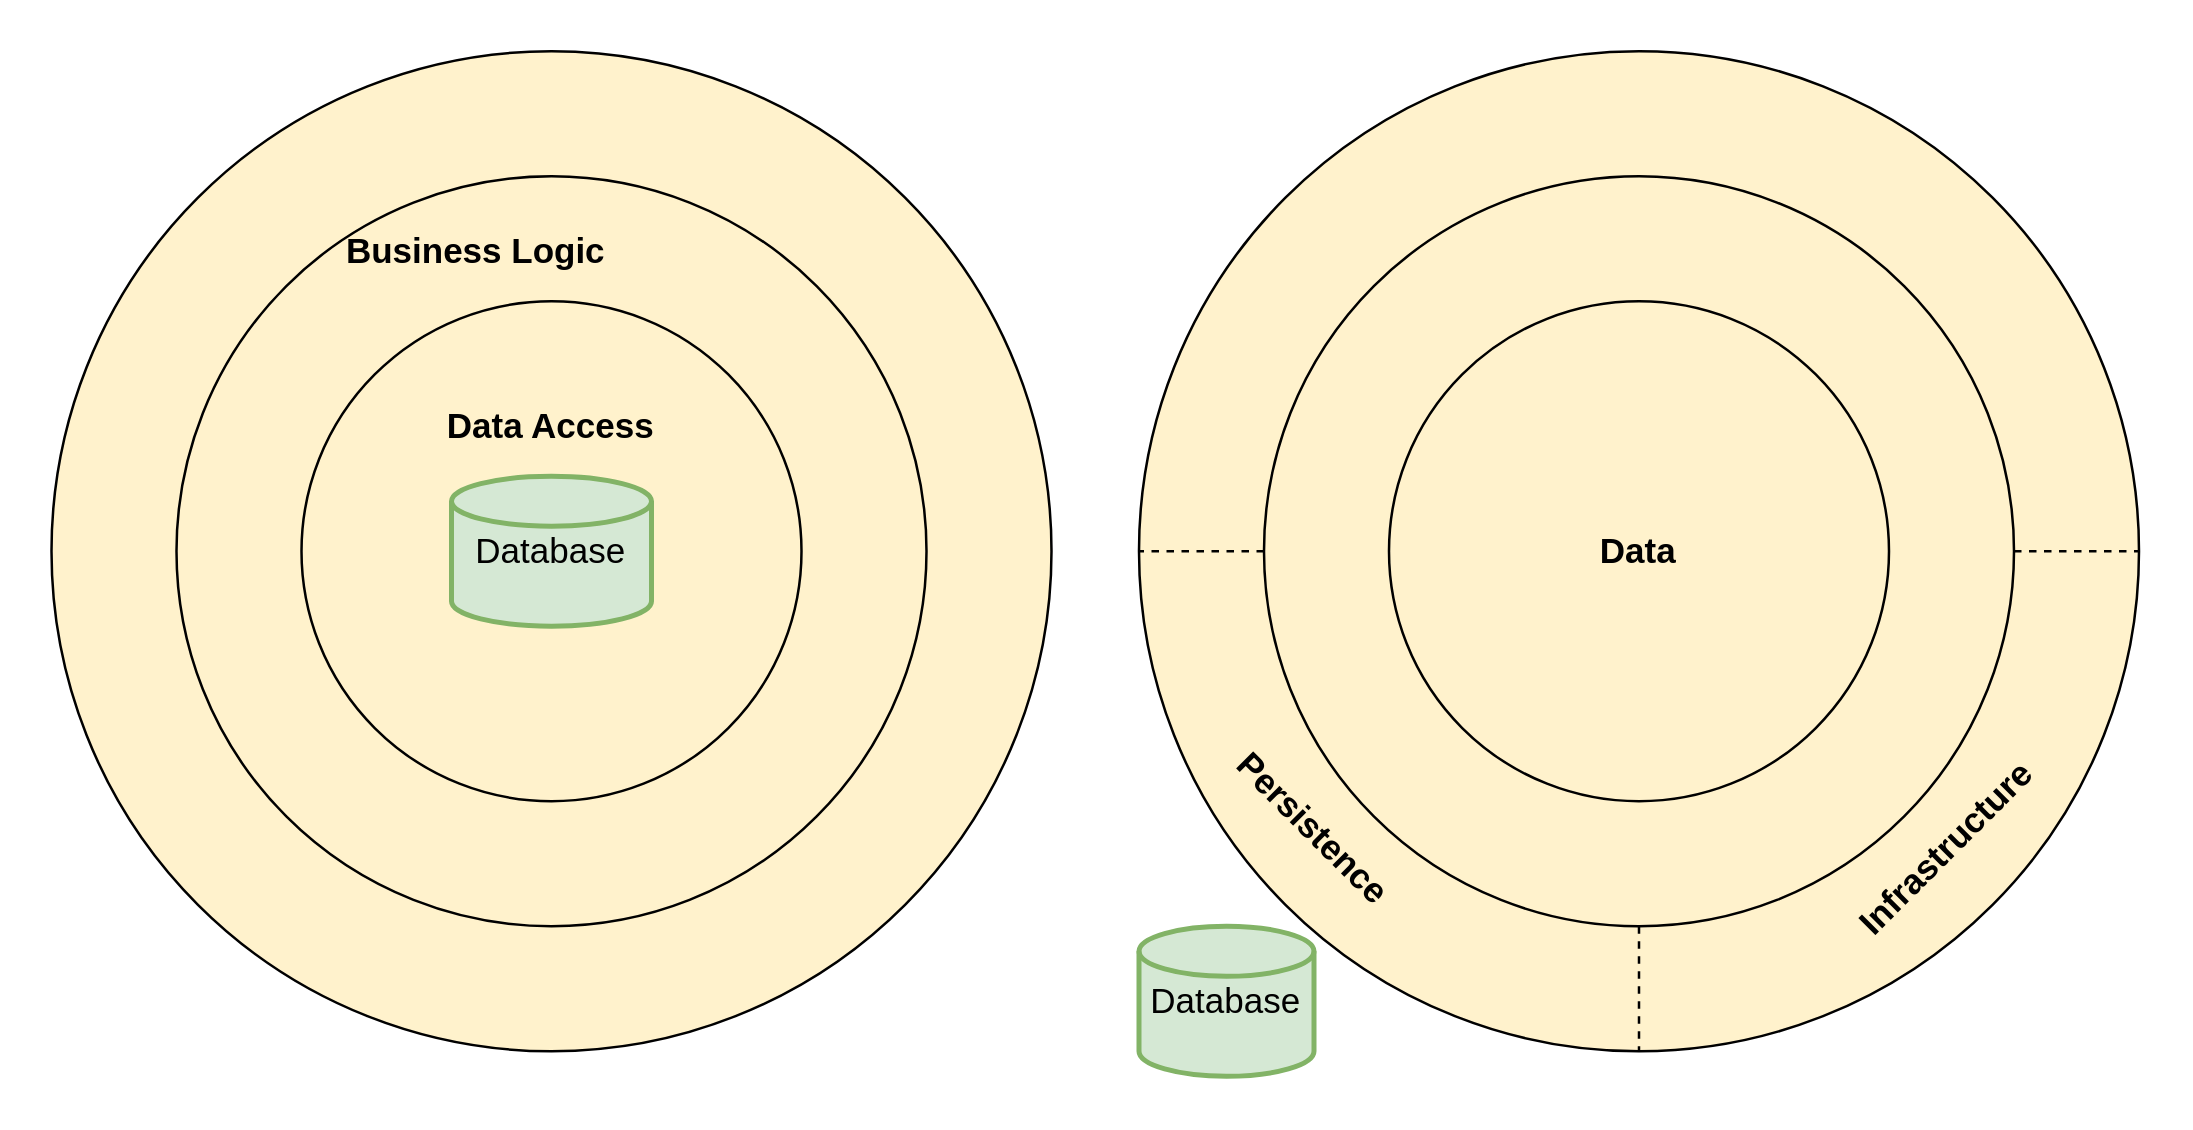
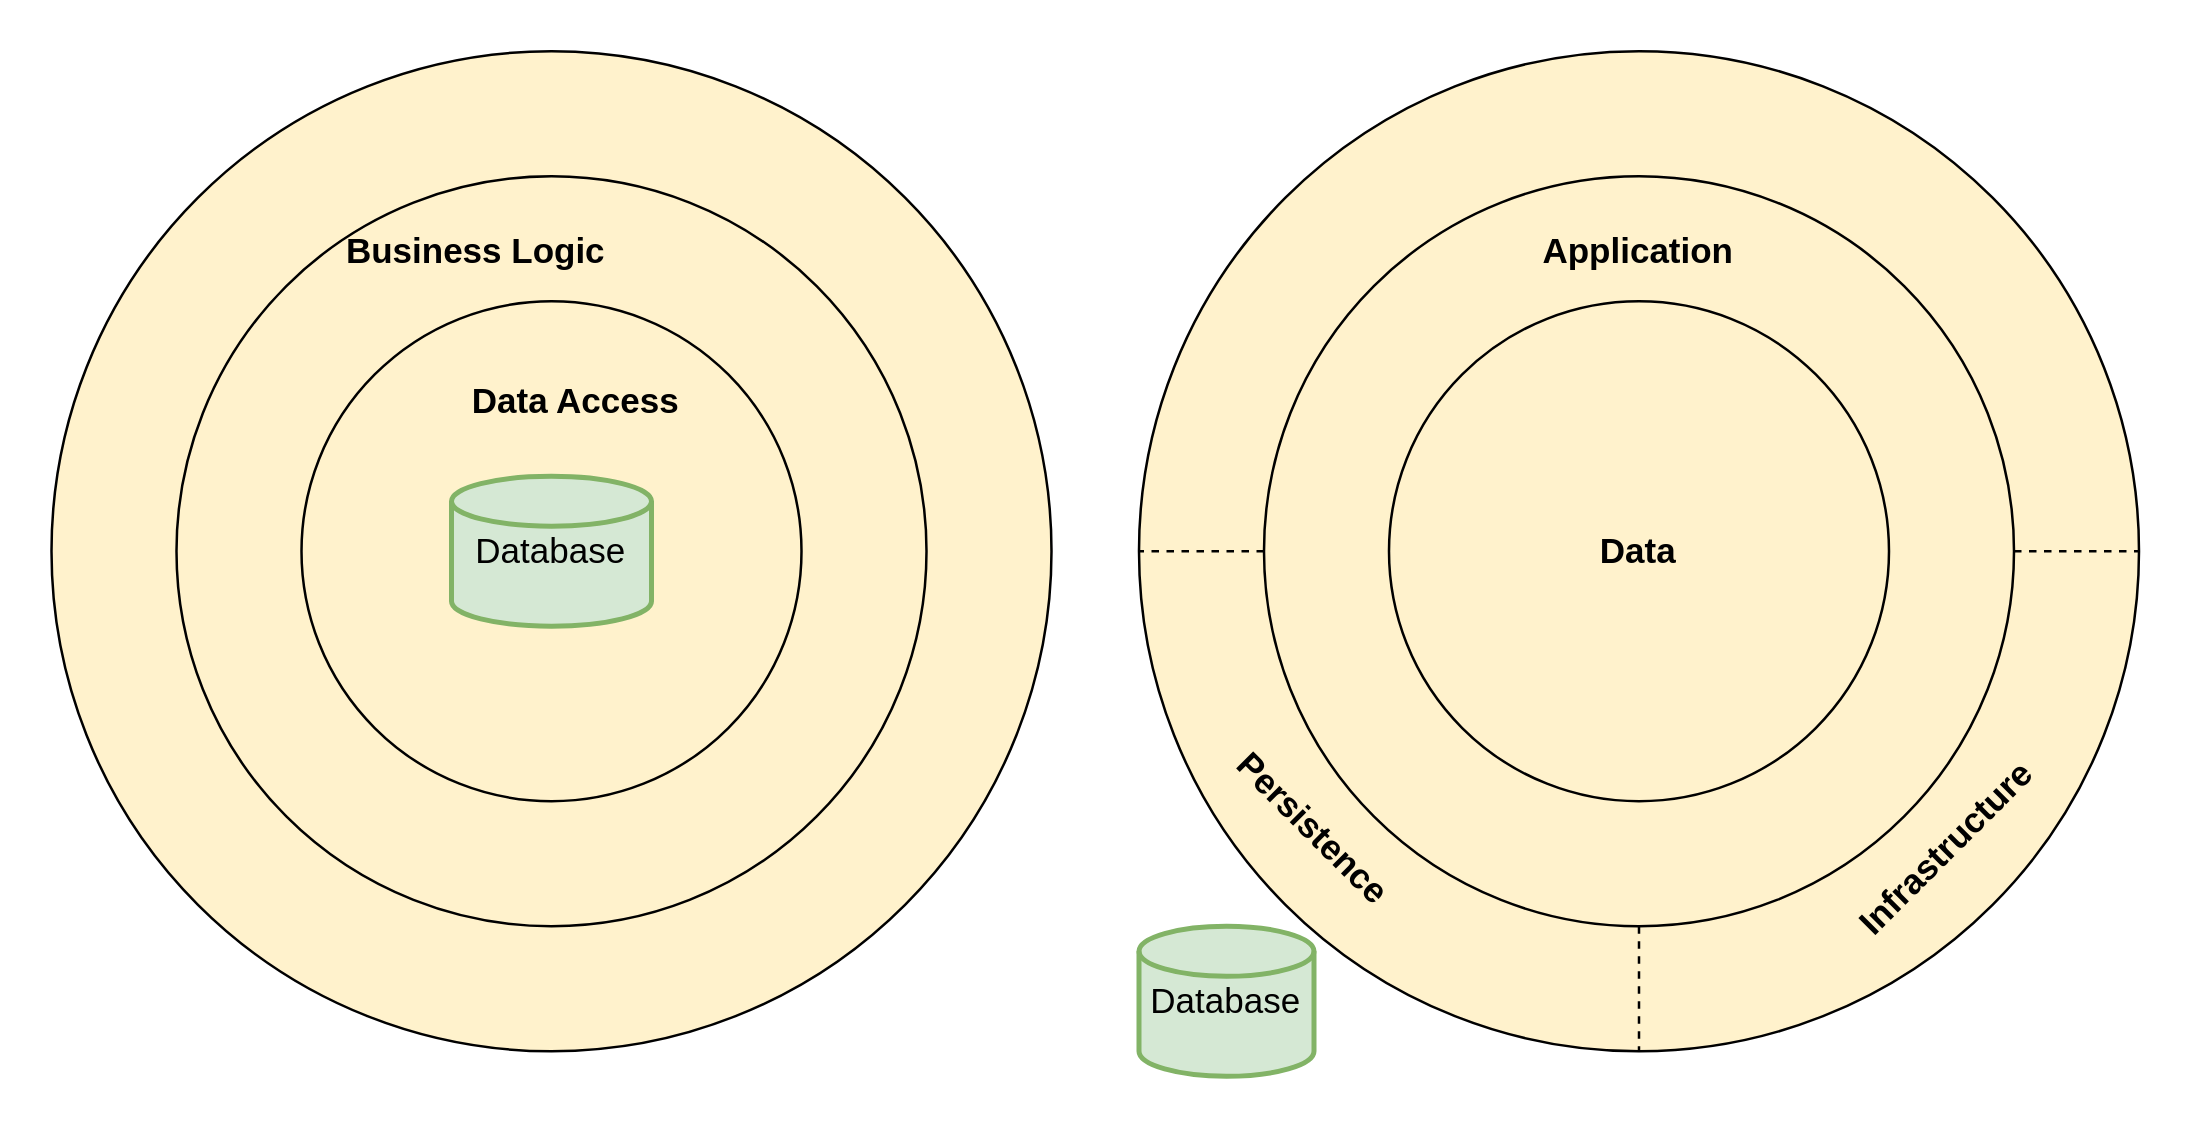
none -> (1639, 251)
(551, 426) -> (576, 401)
